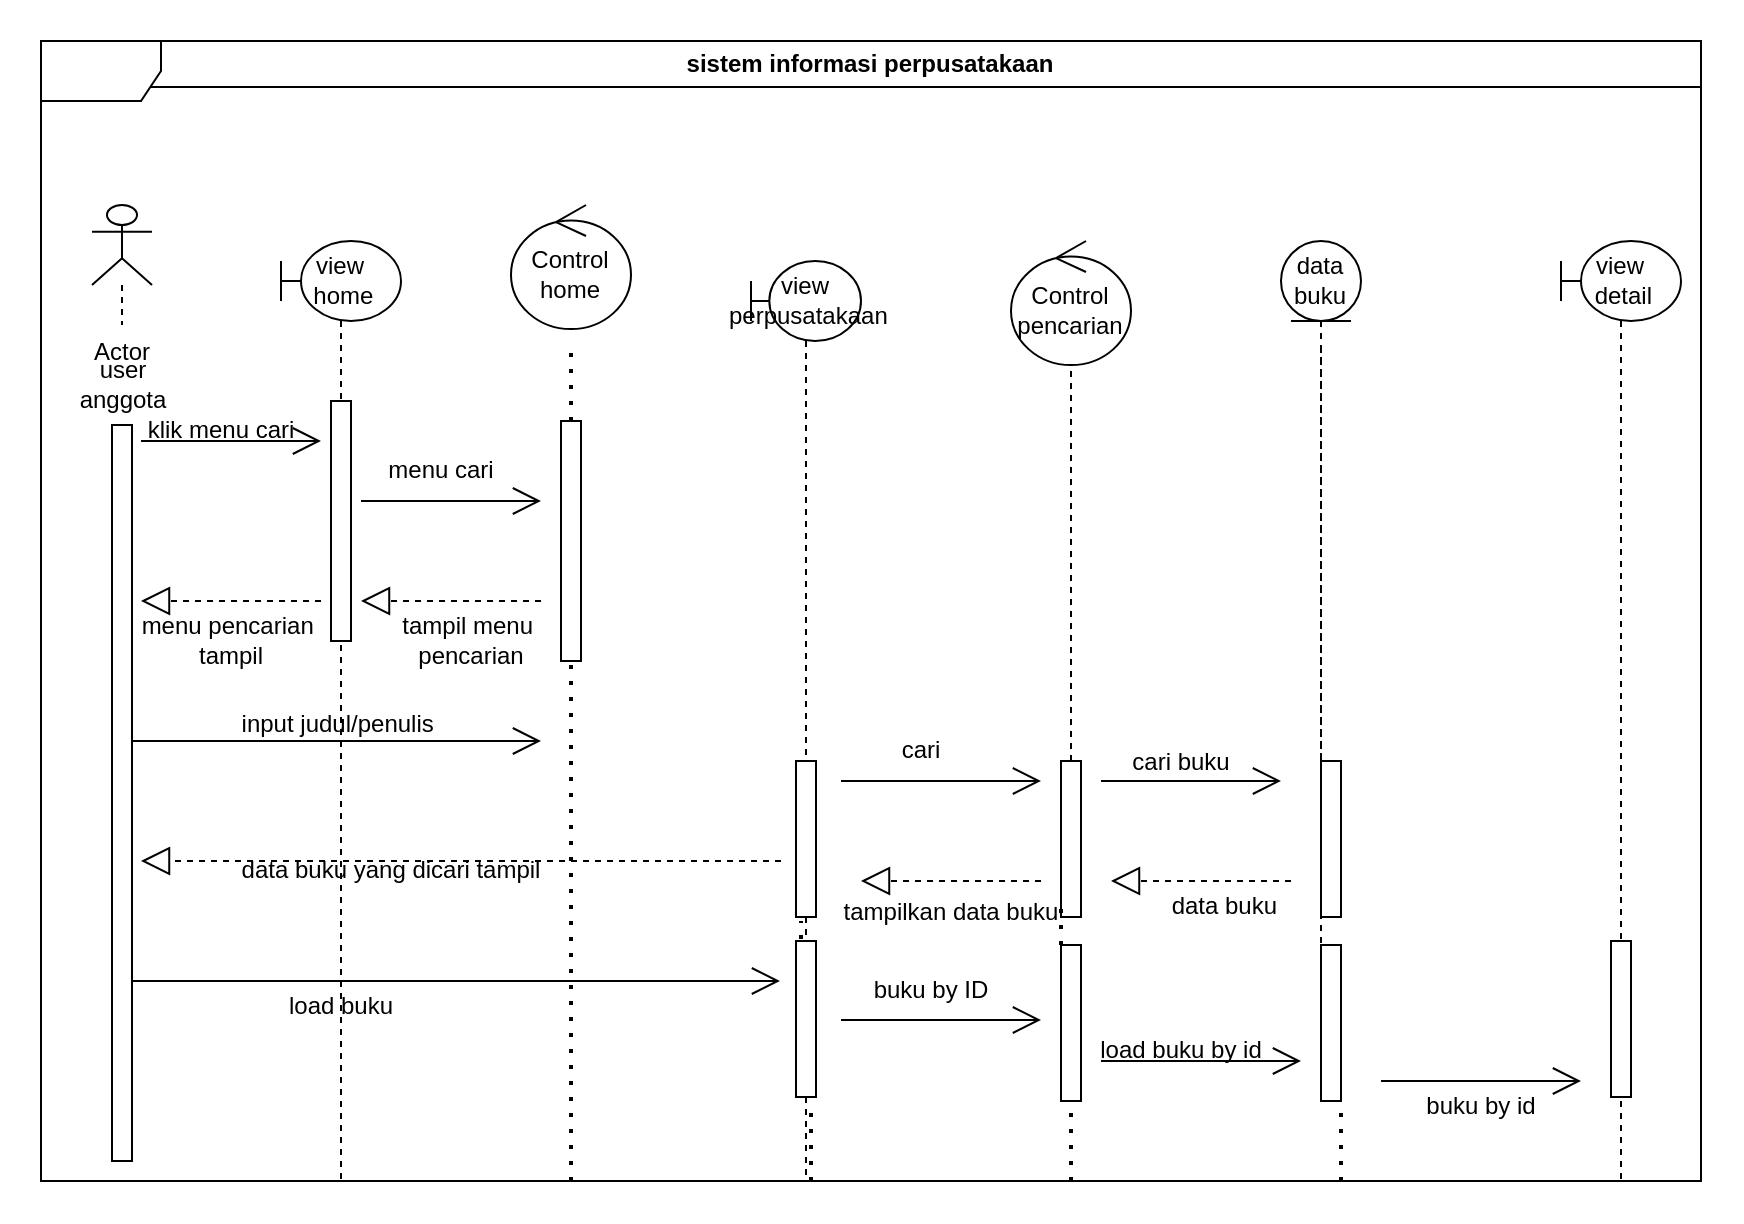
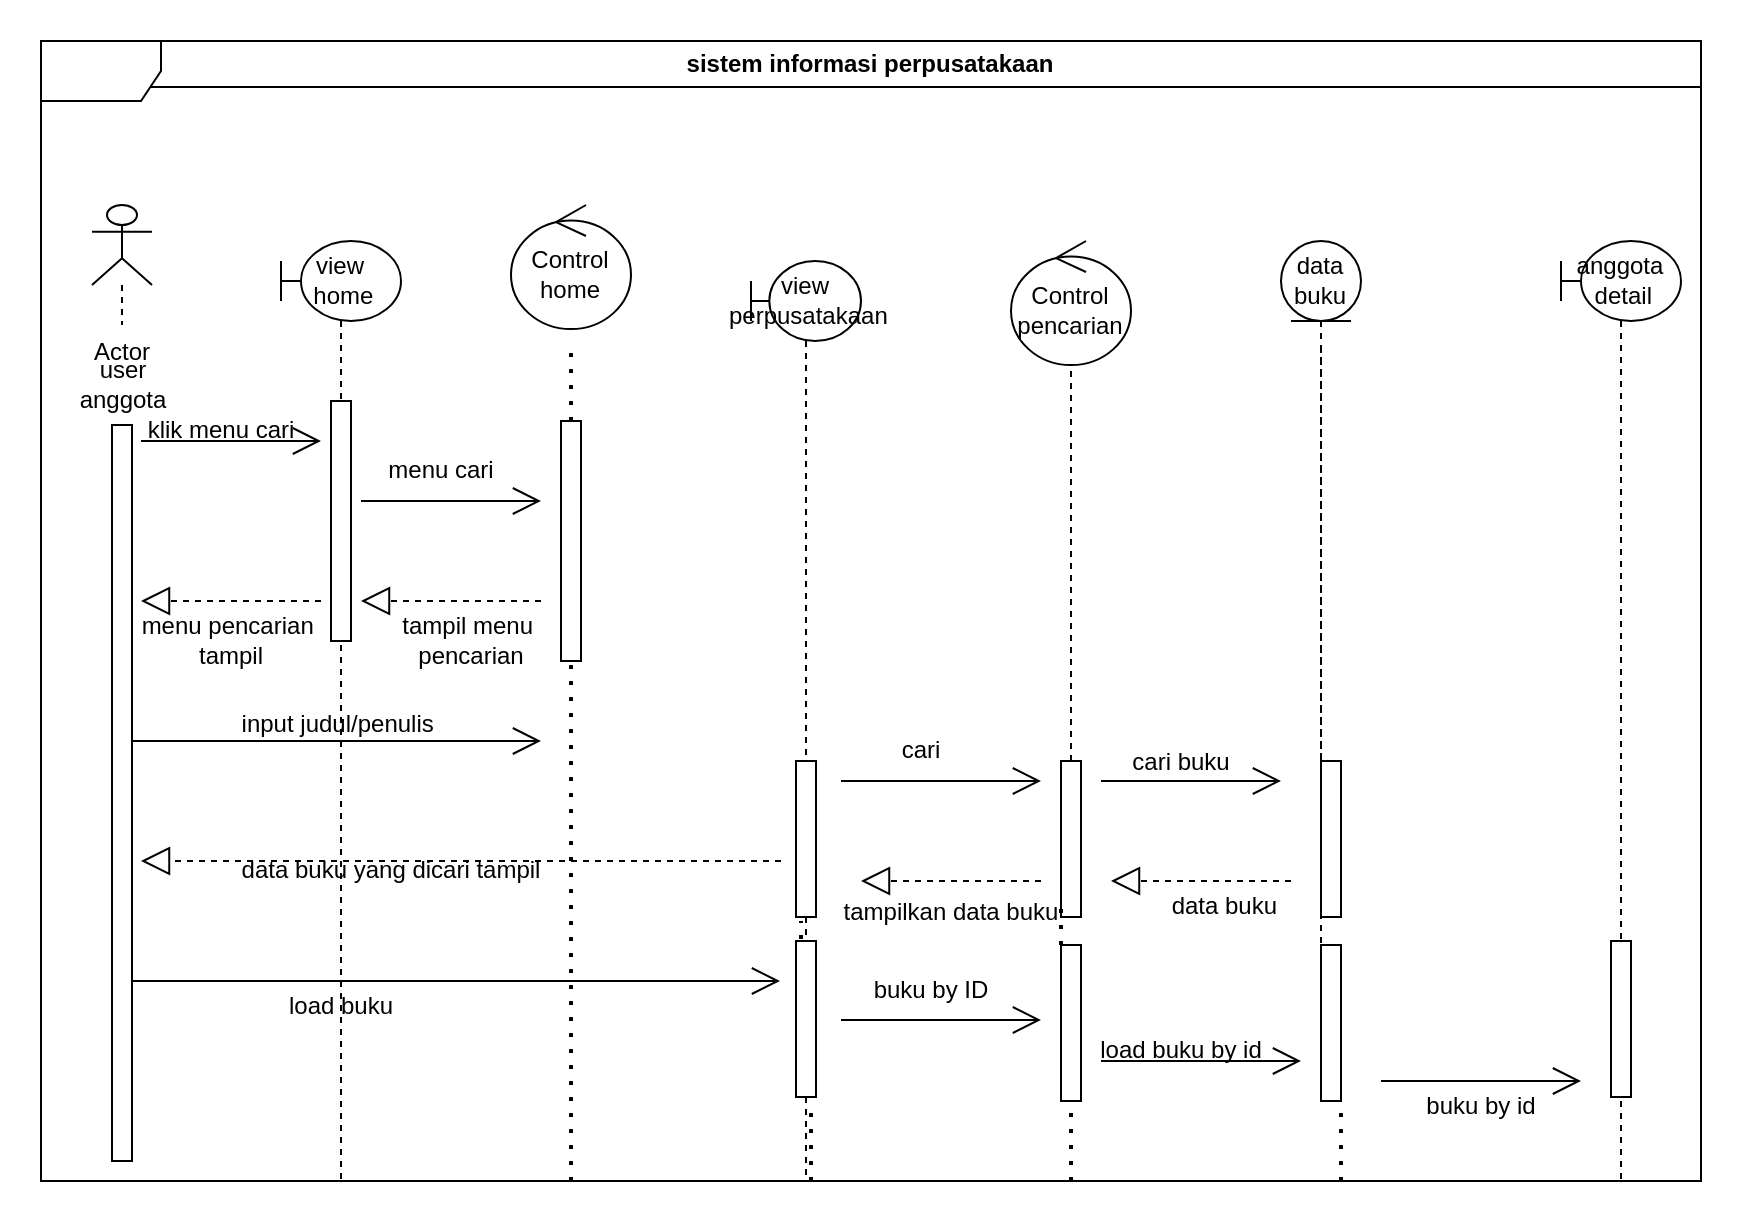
(1621, 281) -> (1621, 281)
